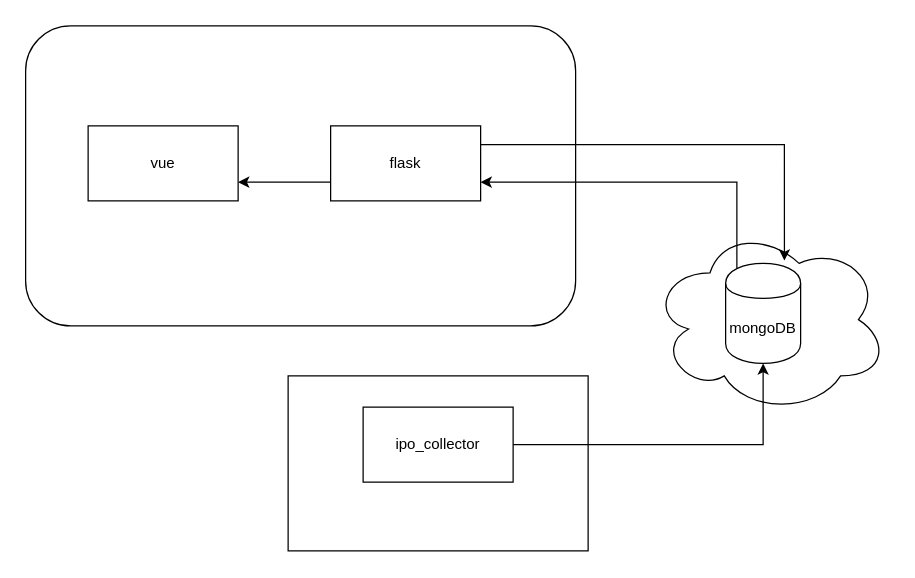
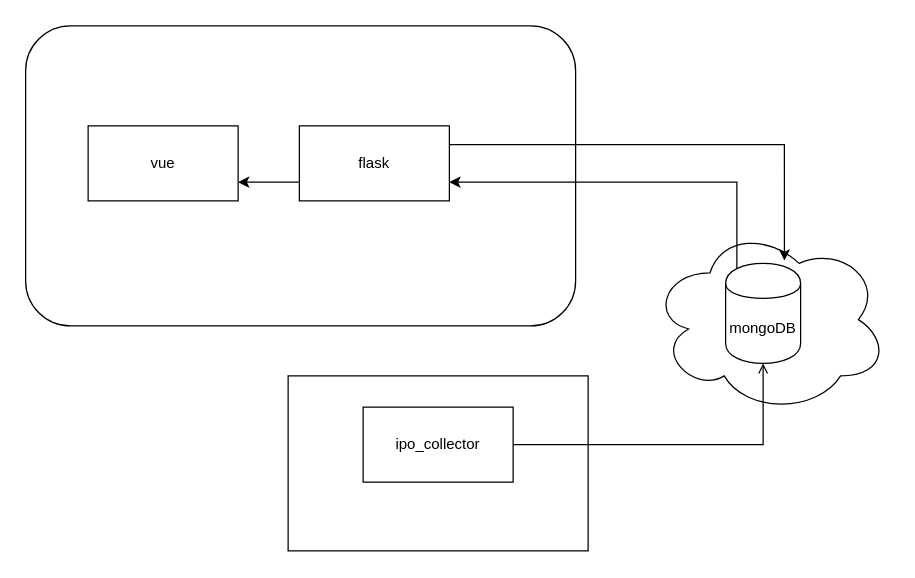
(406, 163) -> (374, 163)
(763, 373) -> (763, 371)
